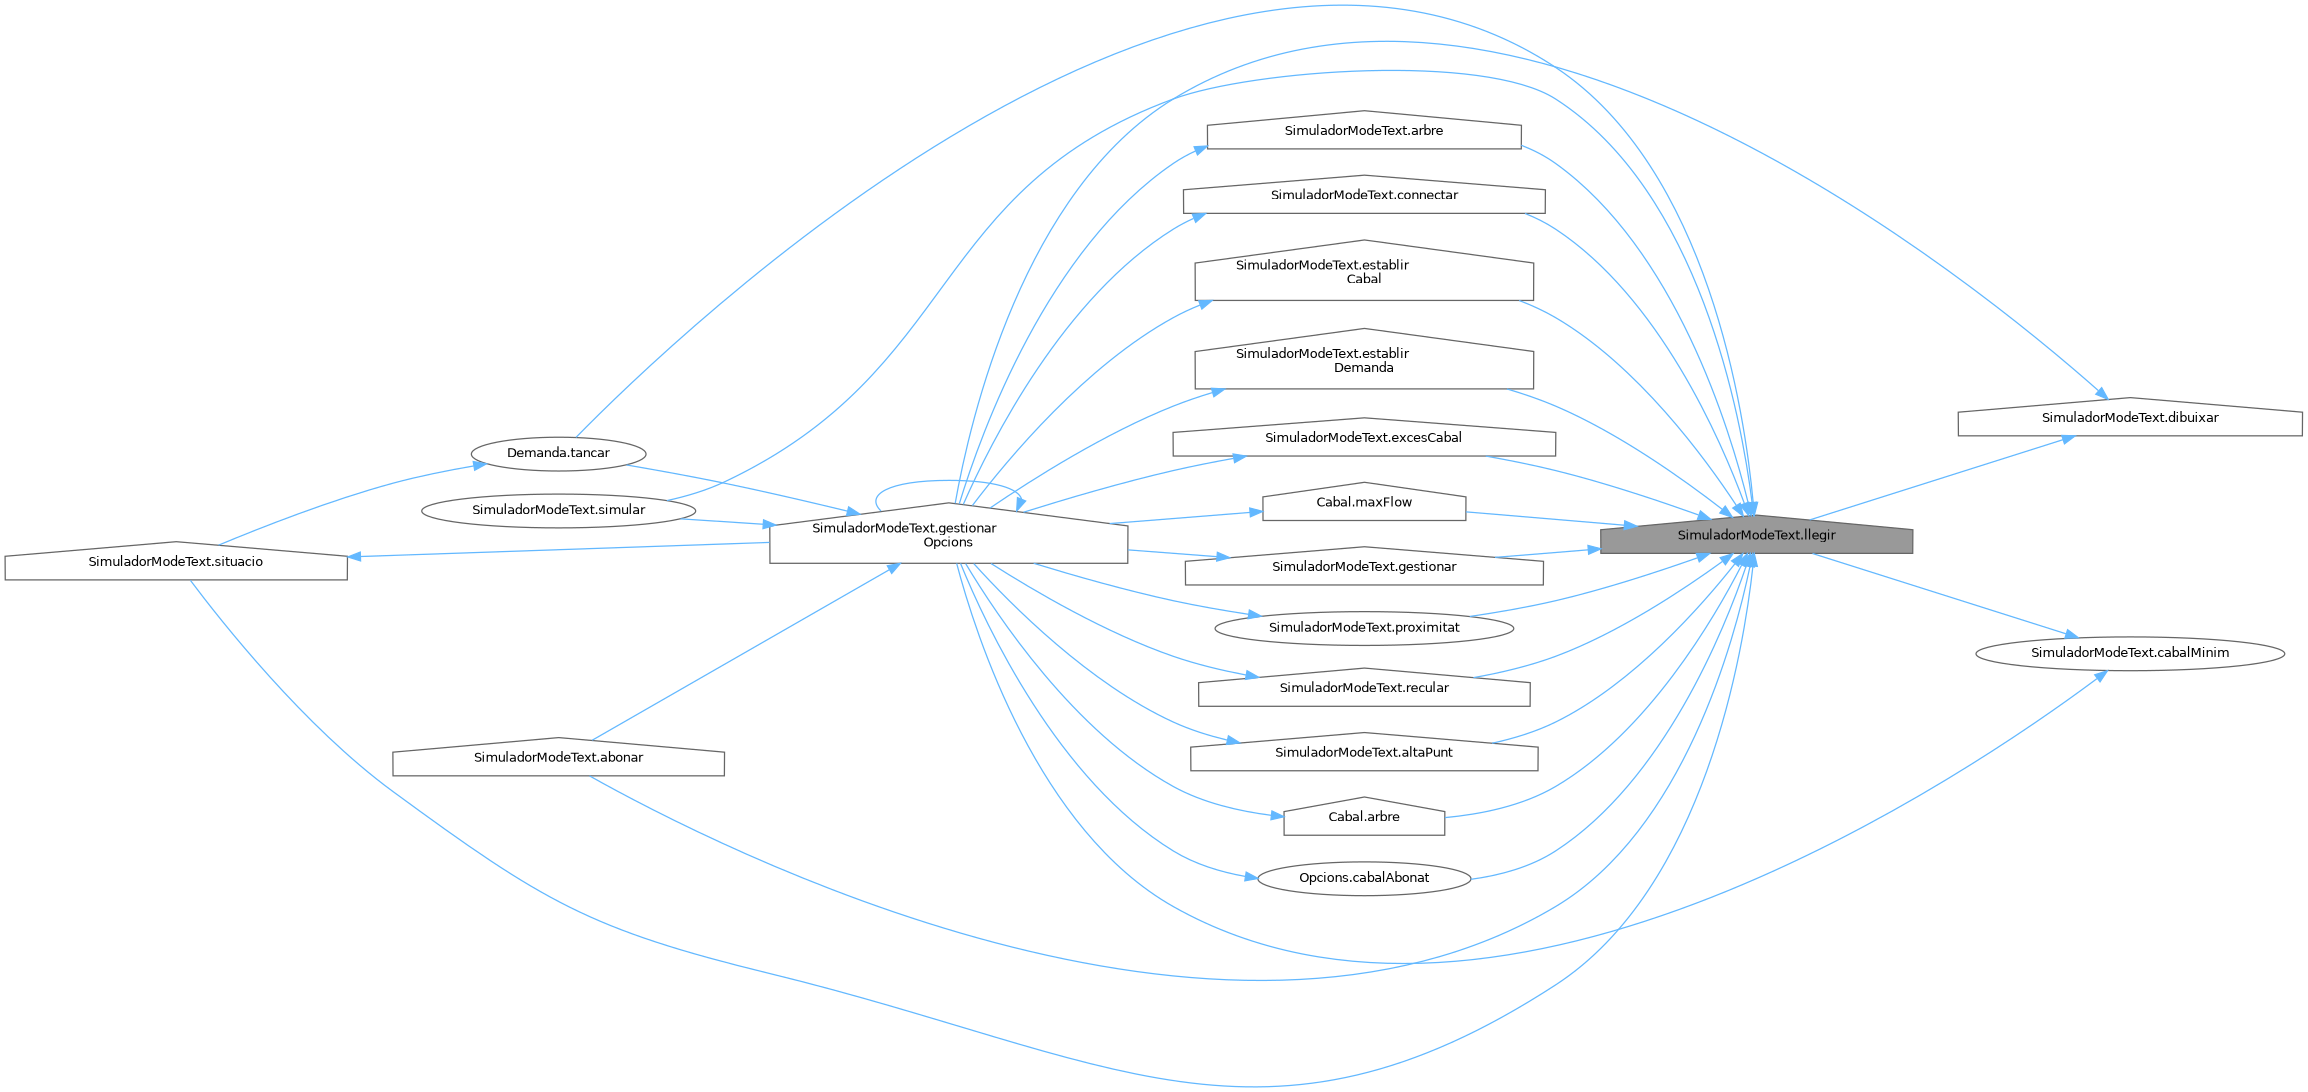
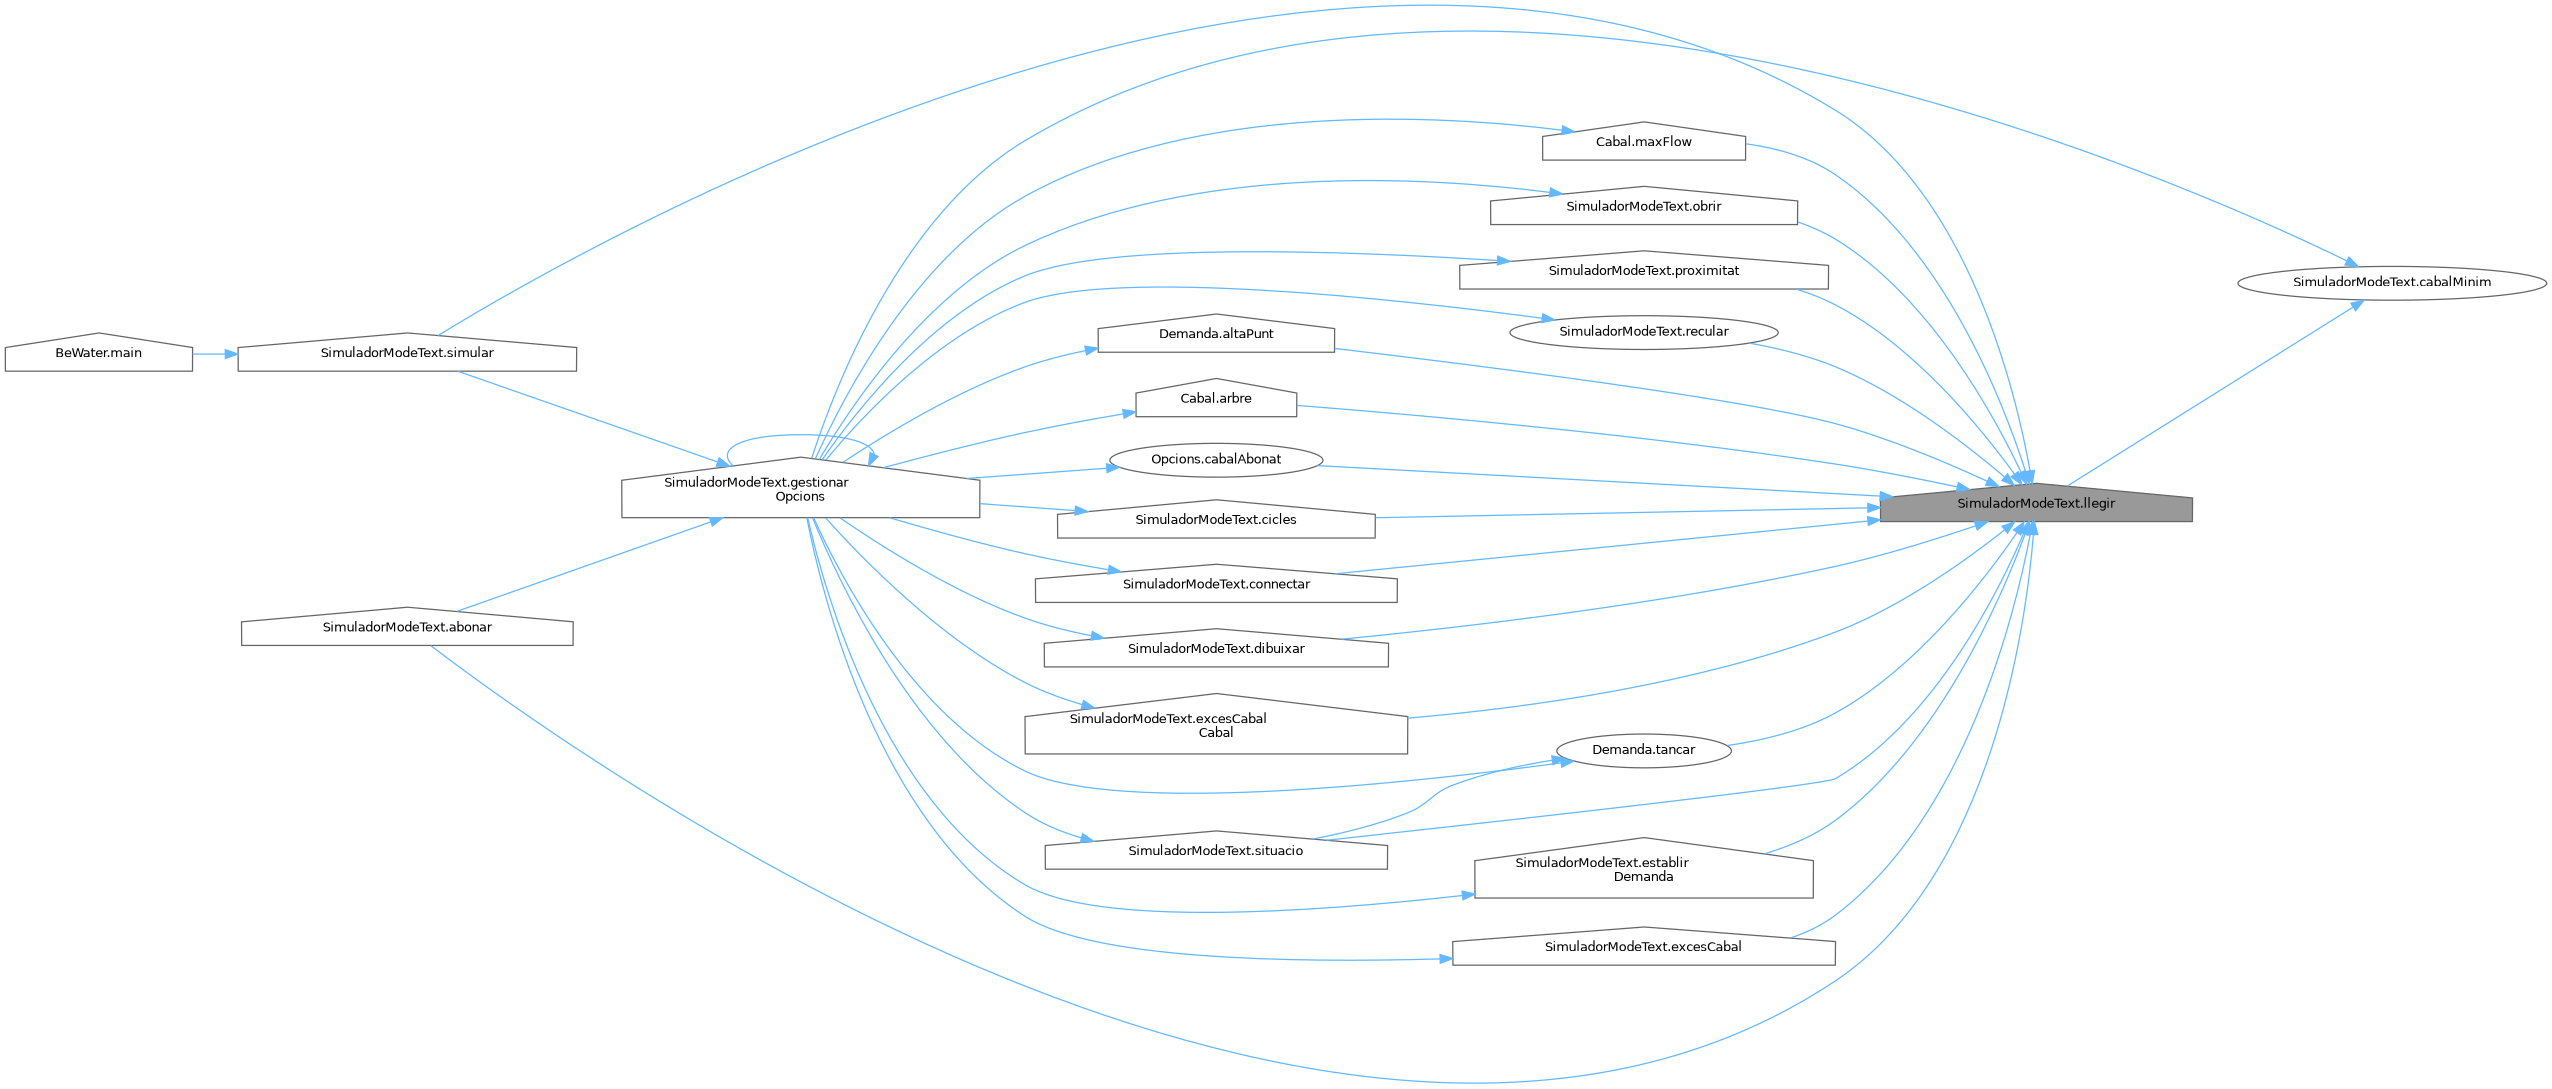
(1364, 132) -> (1216, 521)
(1364, 273) -> (1216, 727)
none -> (99, 354)
(1936, 480) -> (1661, 599)
(737, 486) -> (1125, 791)
(559, 511) -> (407, 354)
(1364, 568) -> (1644, 207)
(1364, 629) -> (1644, 272)
(1364, 689) -> (1644, 333)
(1364, 754) -> (1216, 335)
